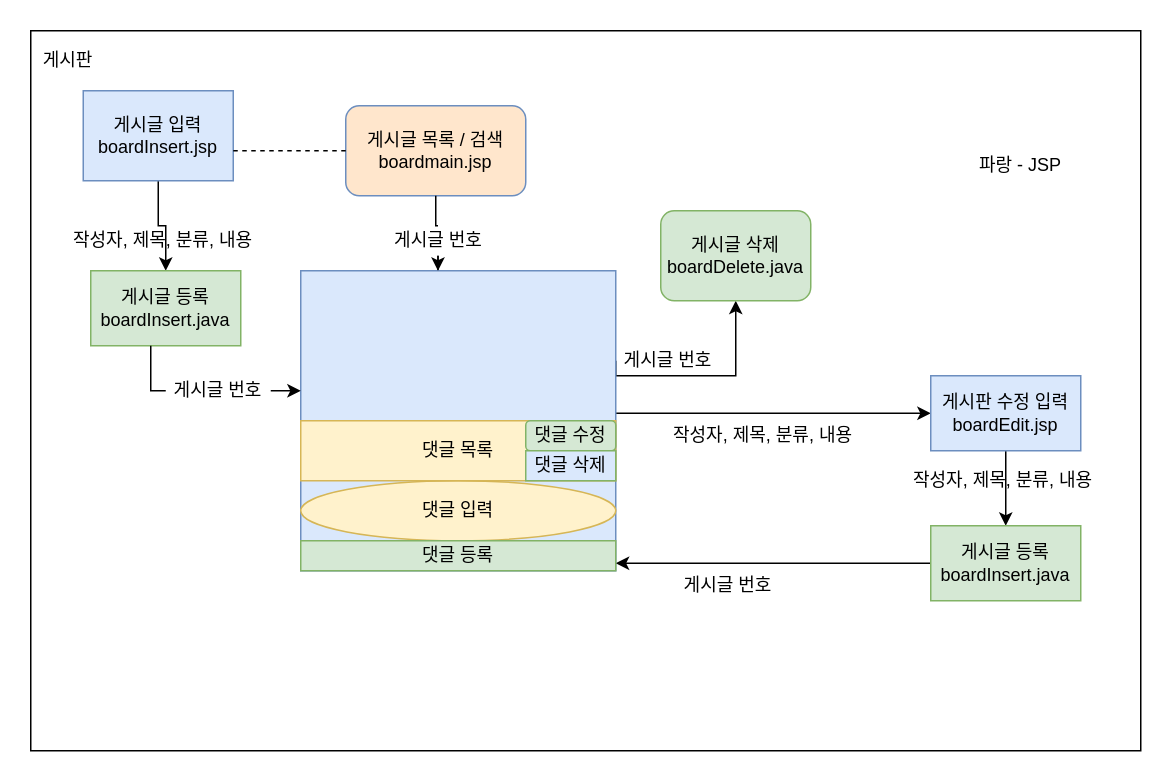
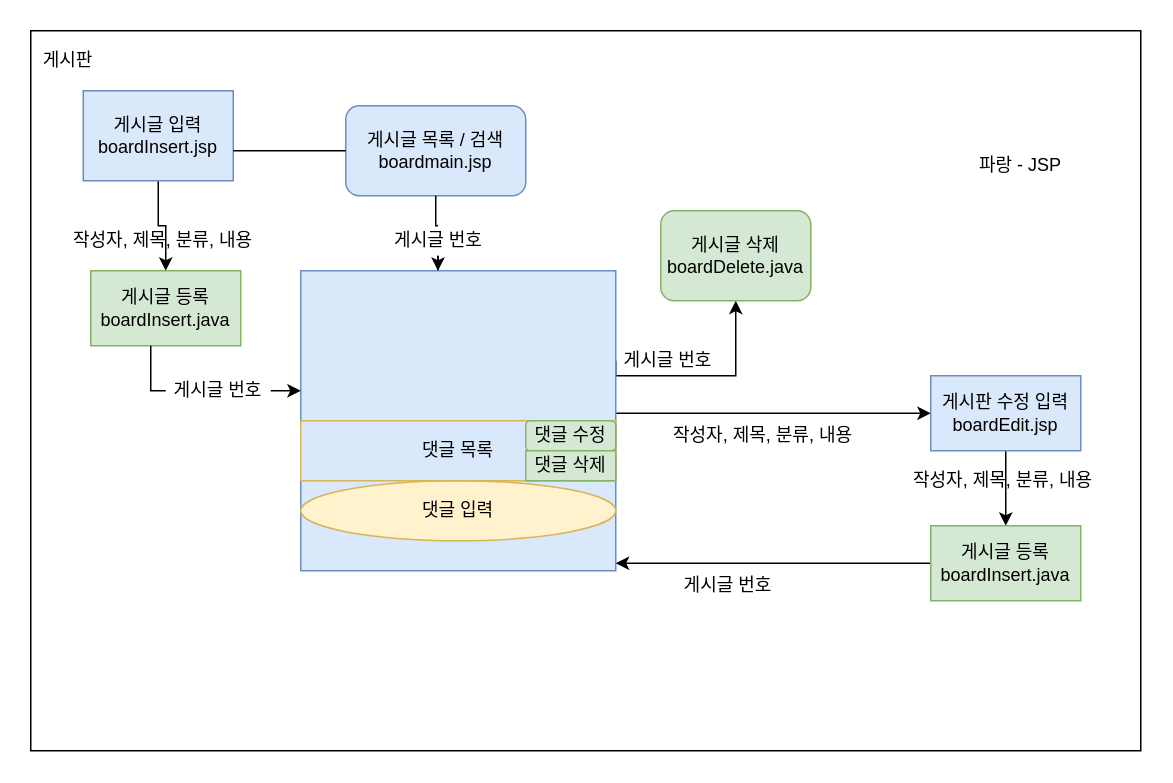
(290, 151) -> (290, 151)
(436, 151) -> (436, 151)
(458, 451) -> (458, 451)
(571, 466) -> (571, 466)
(458, 556) -> none
